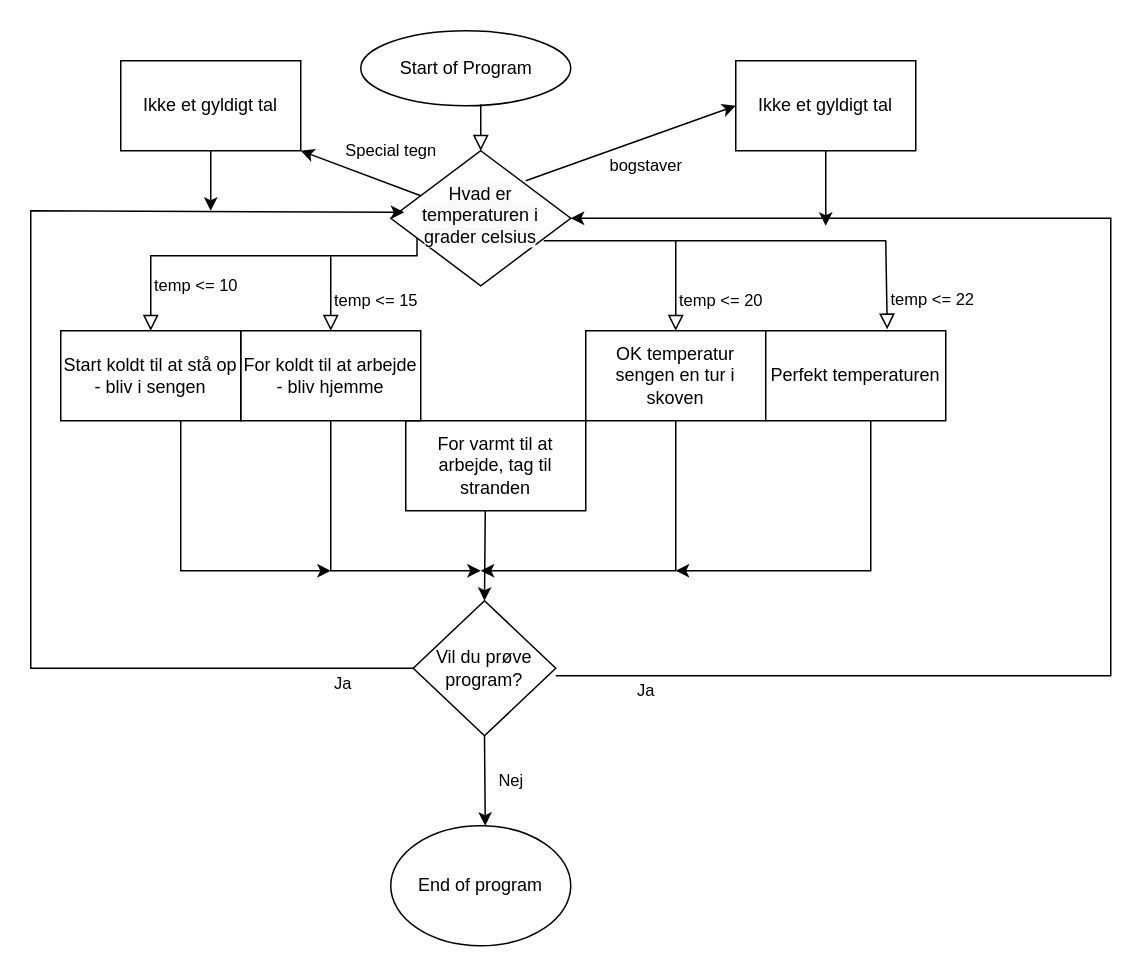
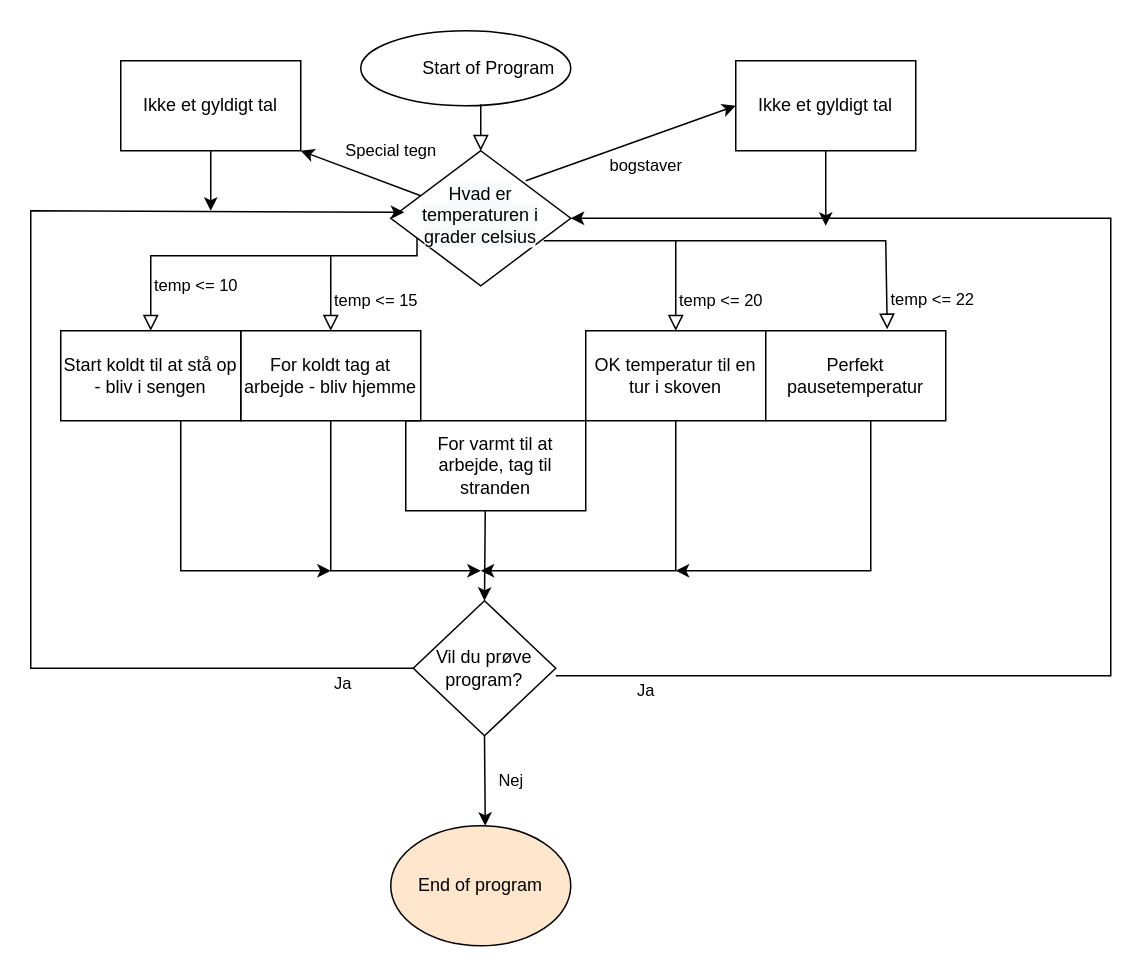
(466, 68) -> (488, 68)
(331, 376) -> (331, 376)
(676, 376) -> (676, 376)
(856, 376) -> (856, 376)
(481, 886) -> (481, 886)
